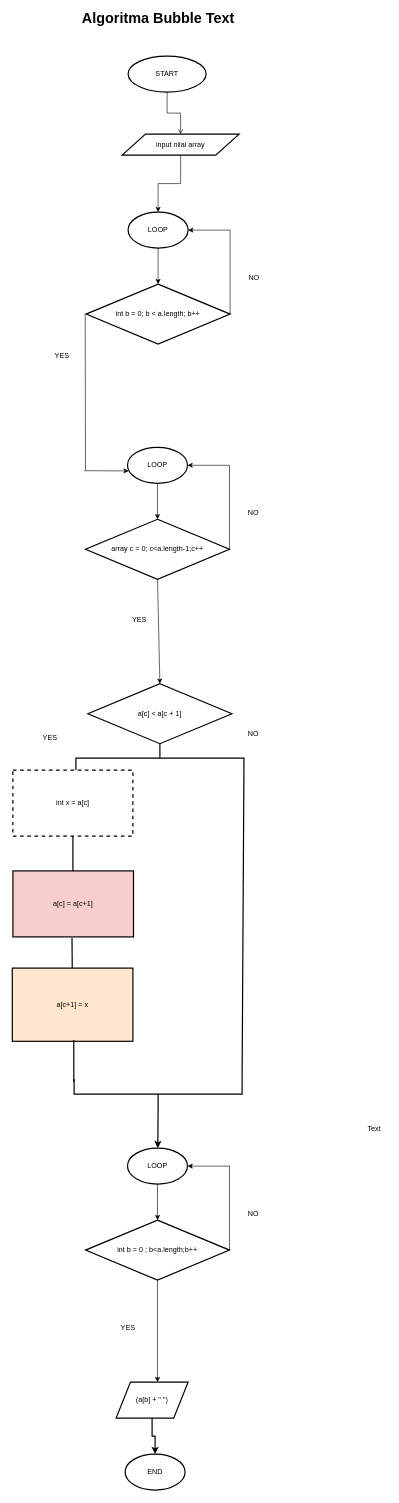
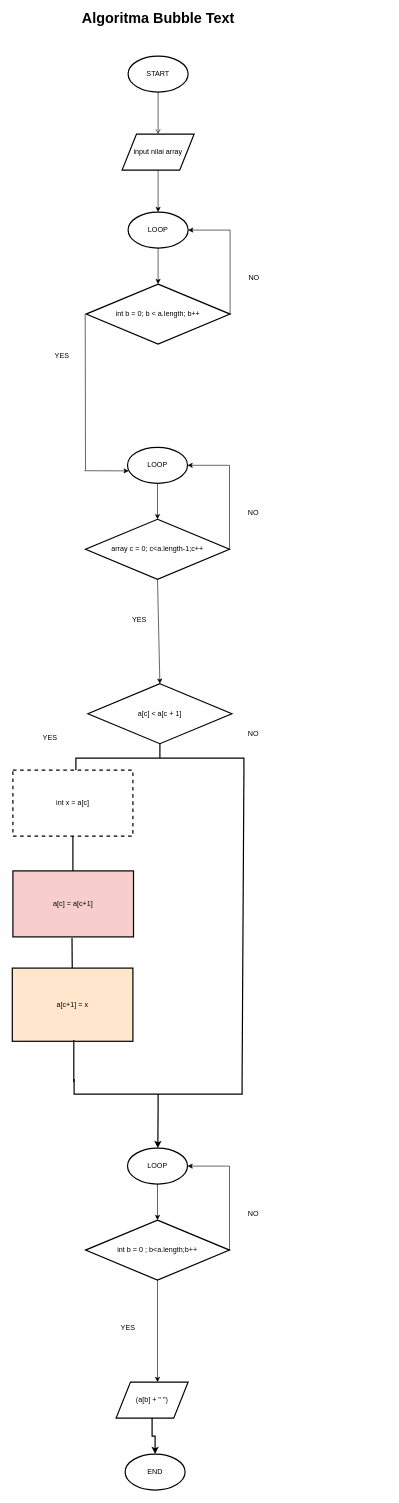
(167, 74) -> (158, 74)
(181, 145) -> (158, 152)
(374, 1129) -> none
